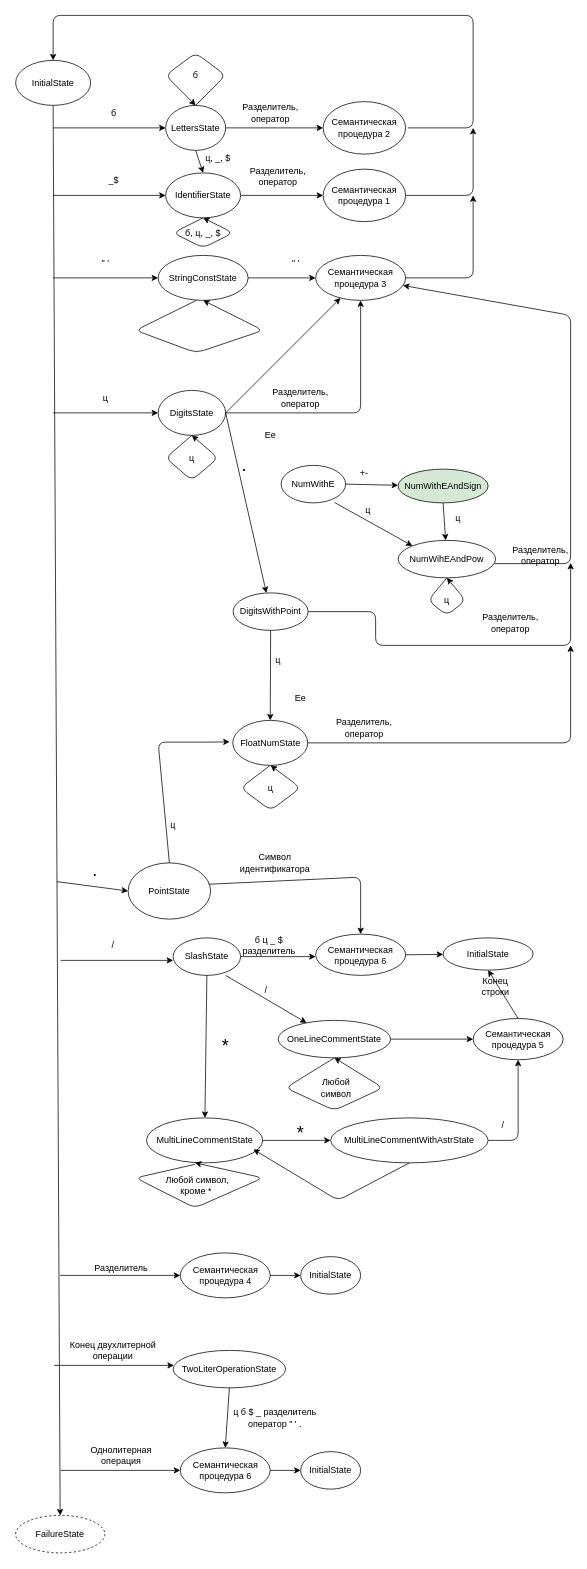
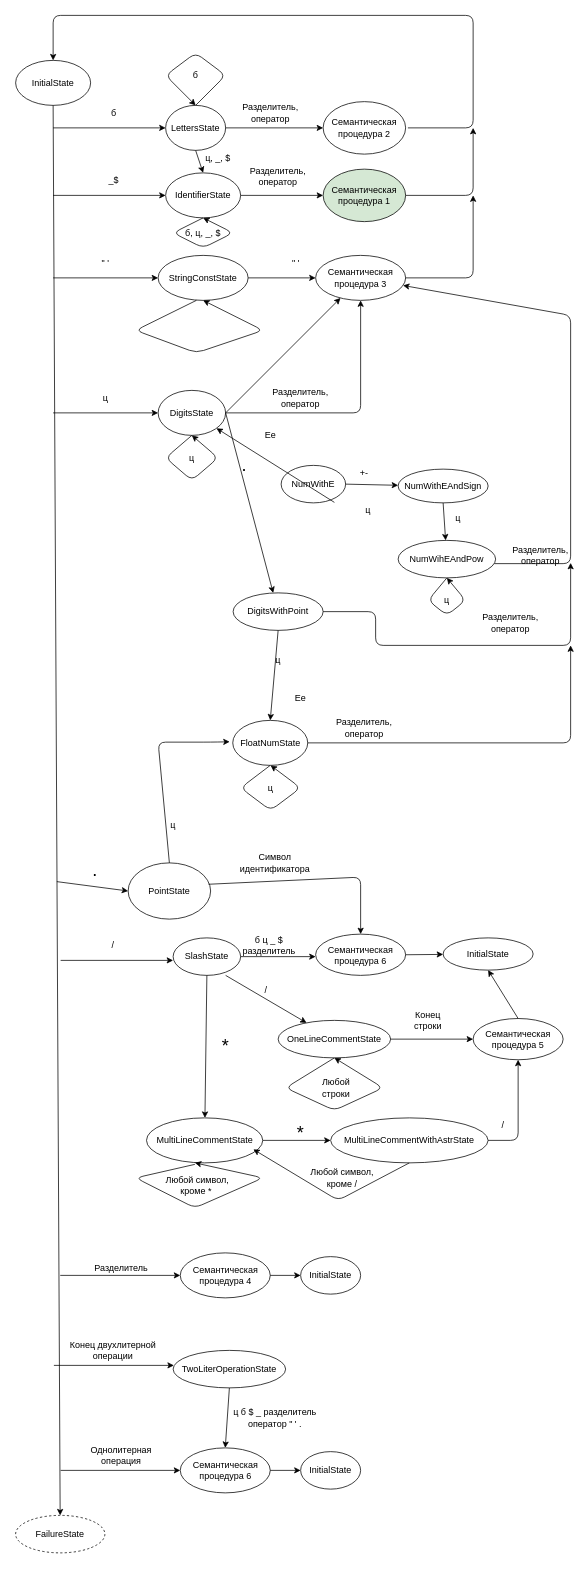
(364, 195) -> (364, 195)
(443, 486) -> (443, 486)
(371, 523) -> (277, 467)
(270, 612) -> (278, 612)
(495, 987) -> (428, 1020)
(336, 1088) -> (336, 1088)
none -> (341, 1178)
